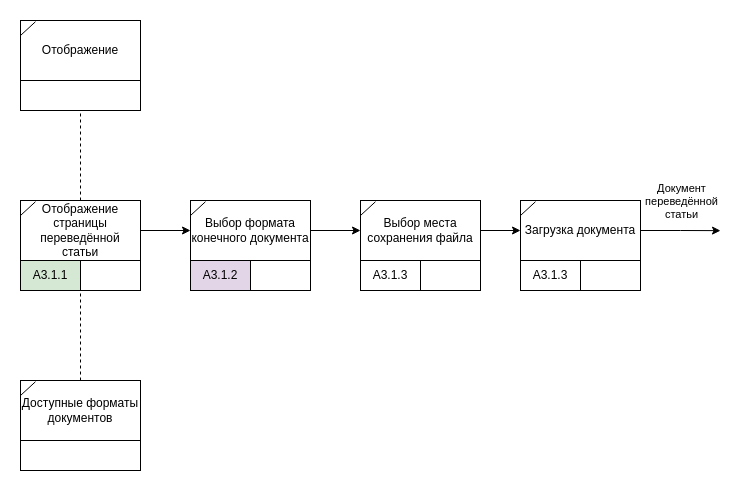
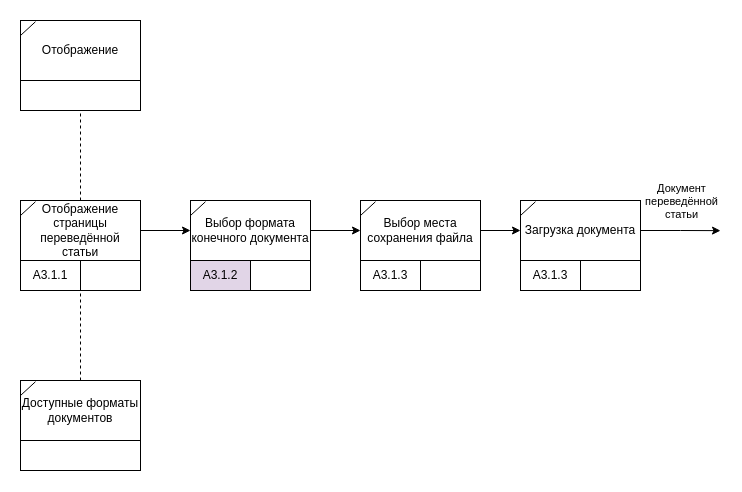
(51, 276) -> (51, 276)
